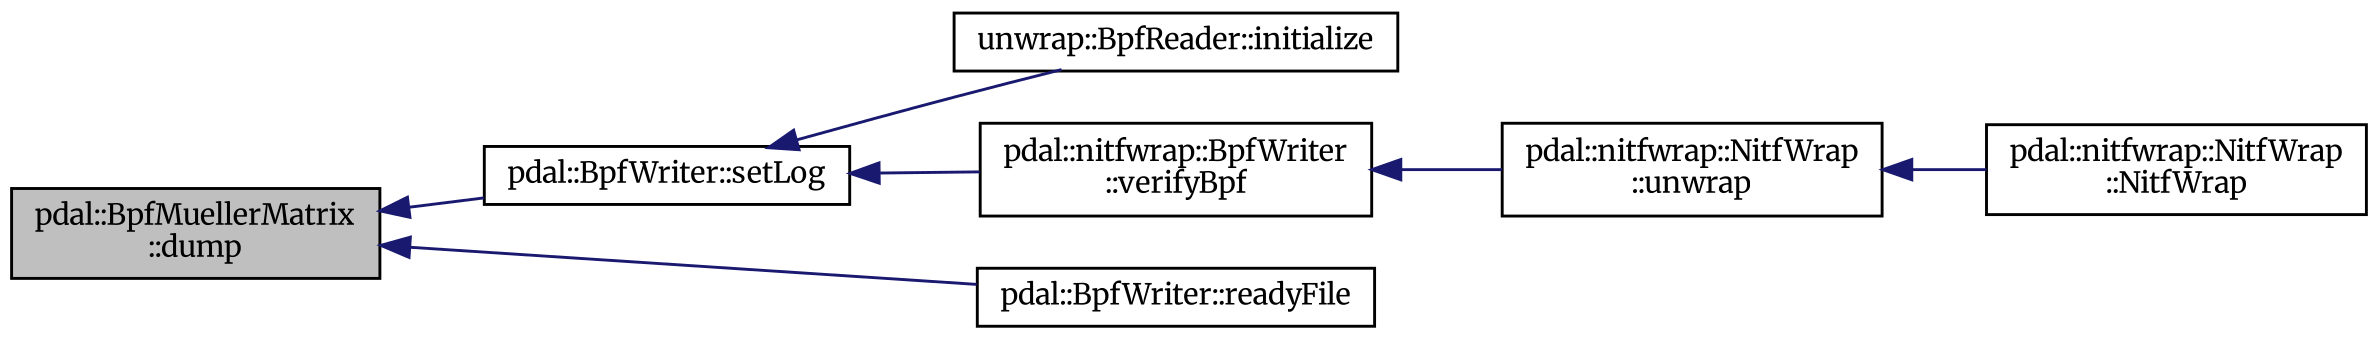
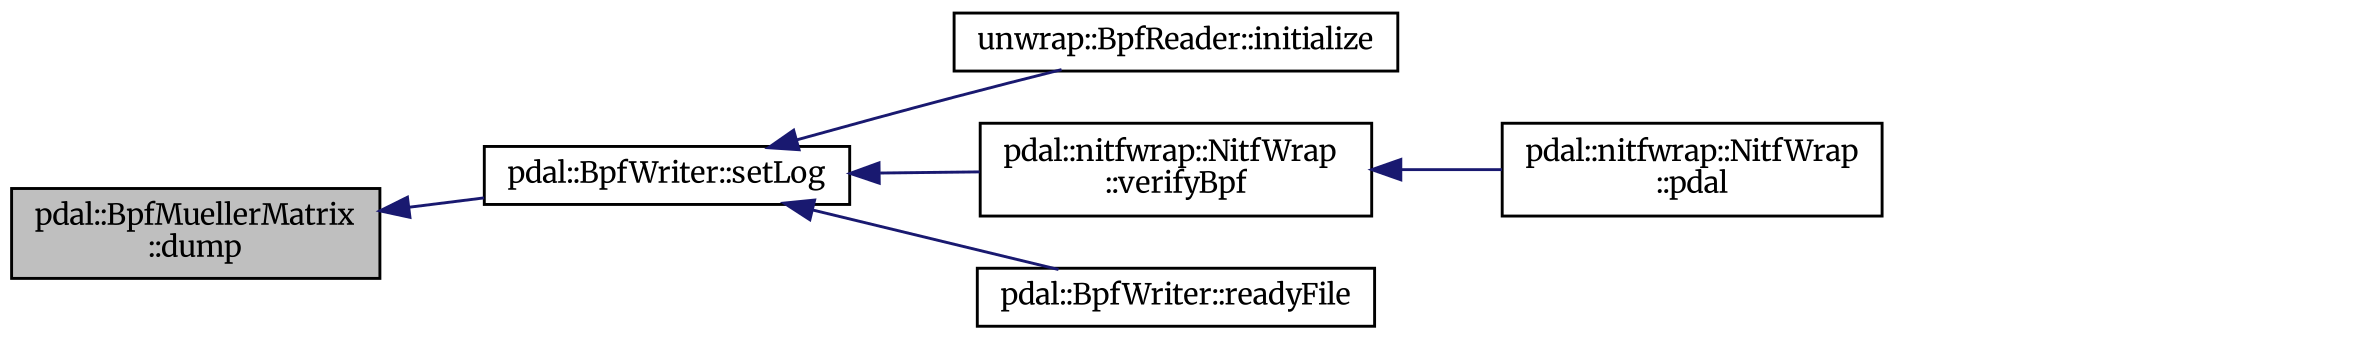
(1176, 170) -> (1176, 170)
(1692, 170) -> (1692, 170)
(2176, 170) -> none
(694, 266) -> (936, 240)
